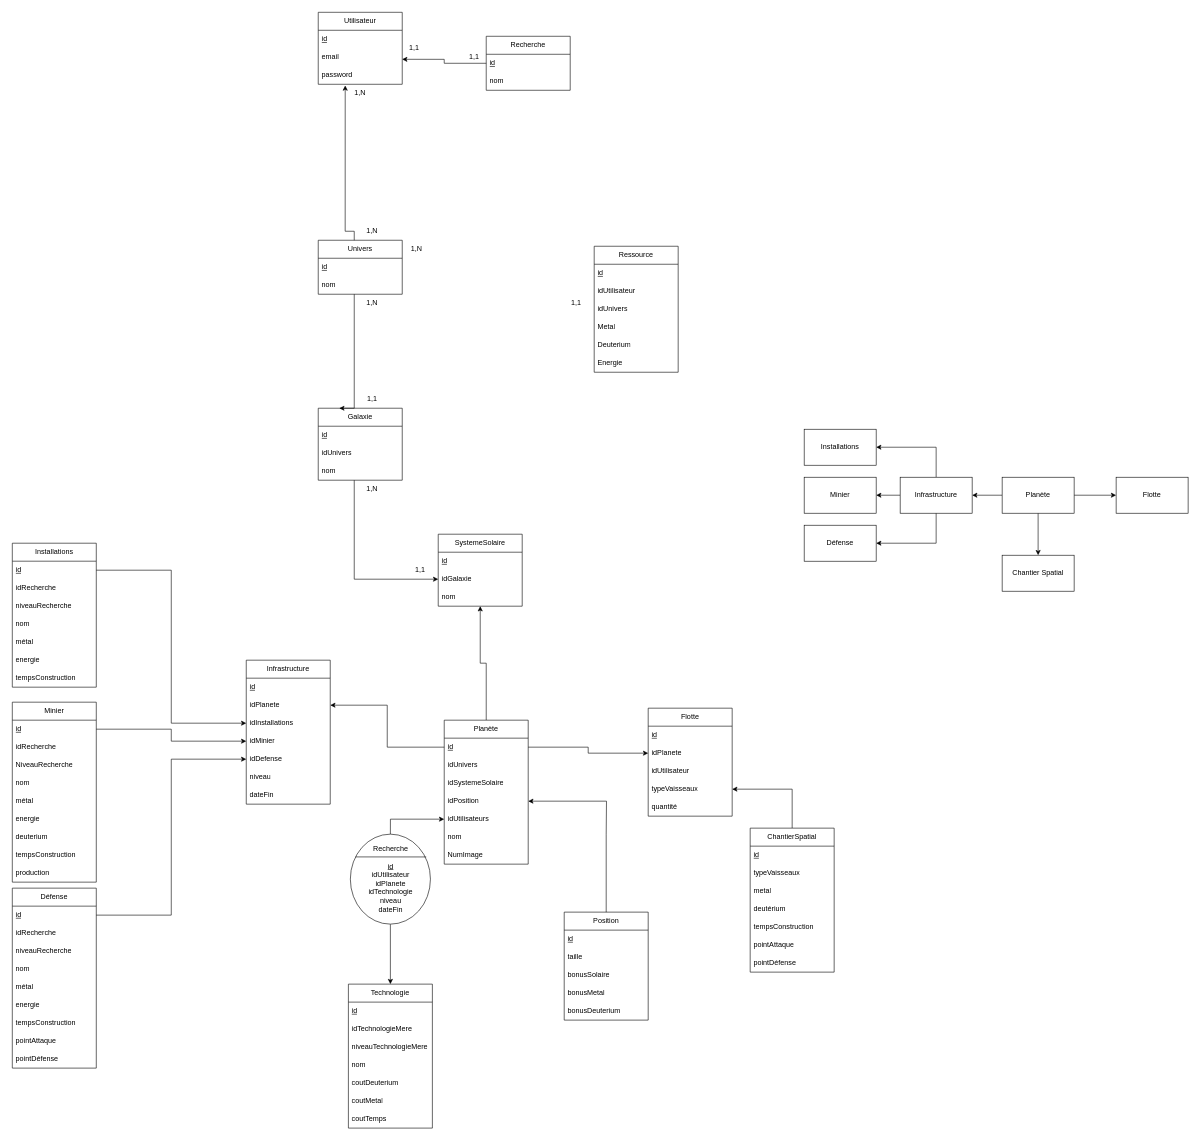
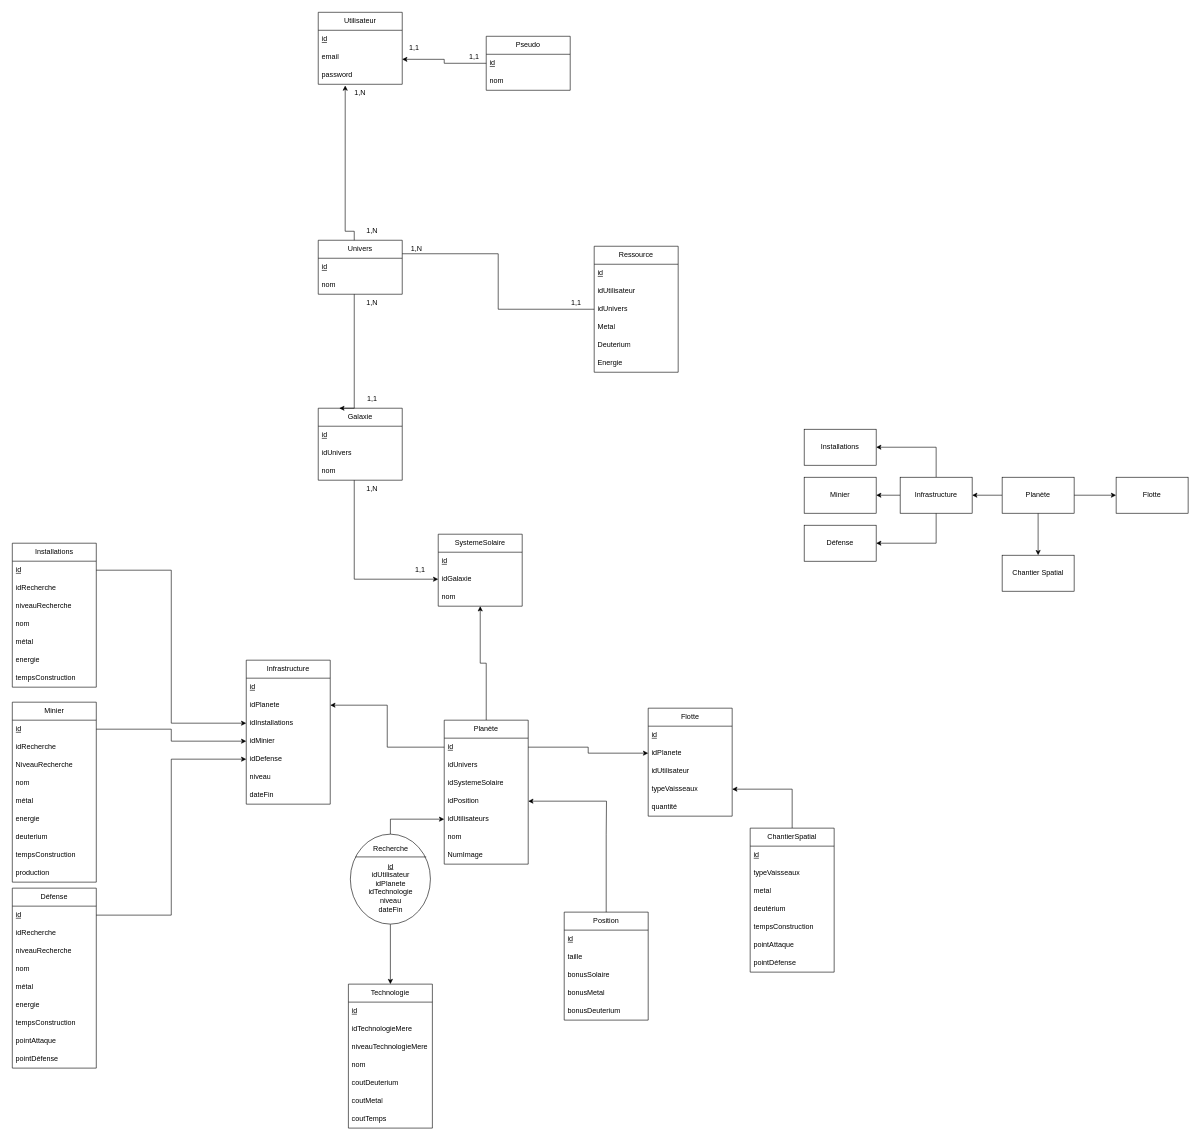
(528, 45) -> (528, 45)
none -> (498, 281)
